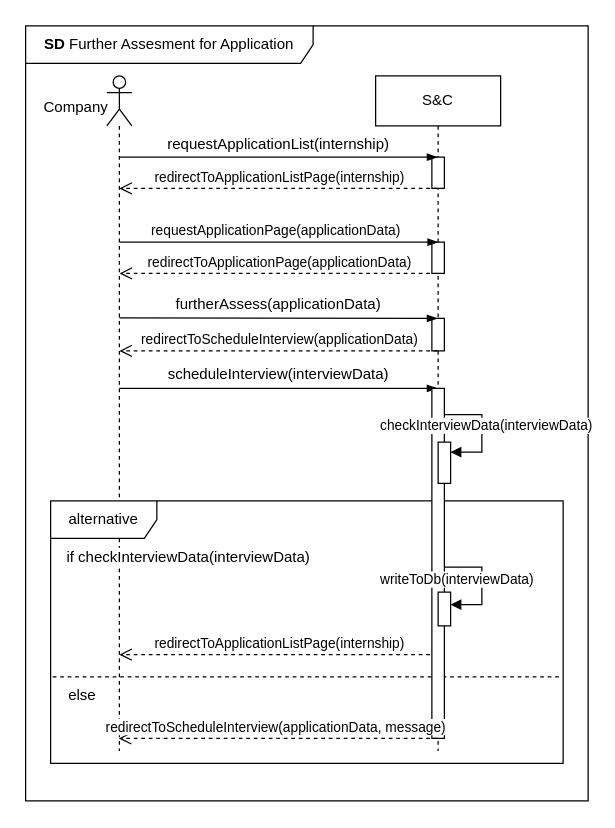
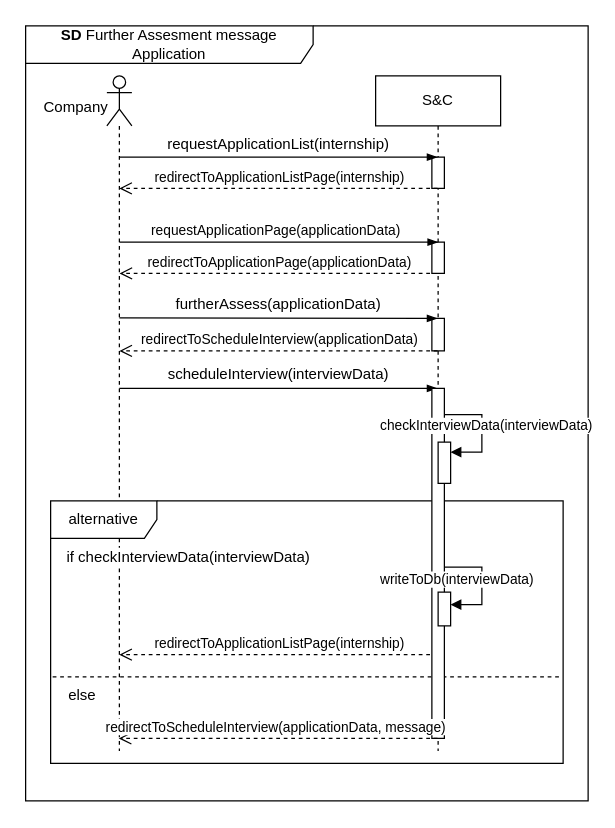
(169, 44) -> (169, 44)
